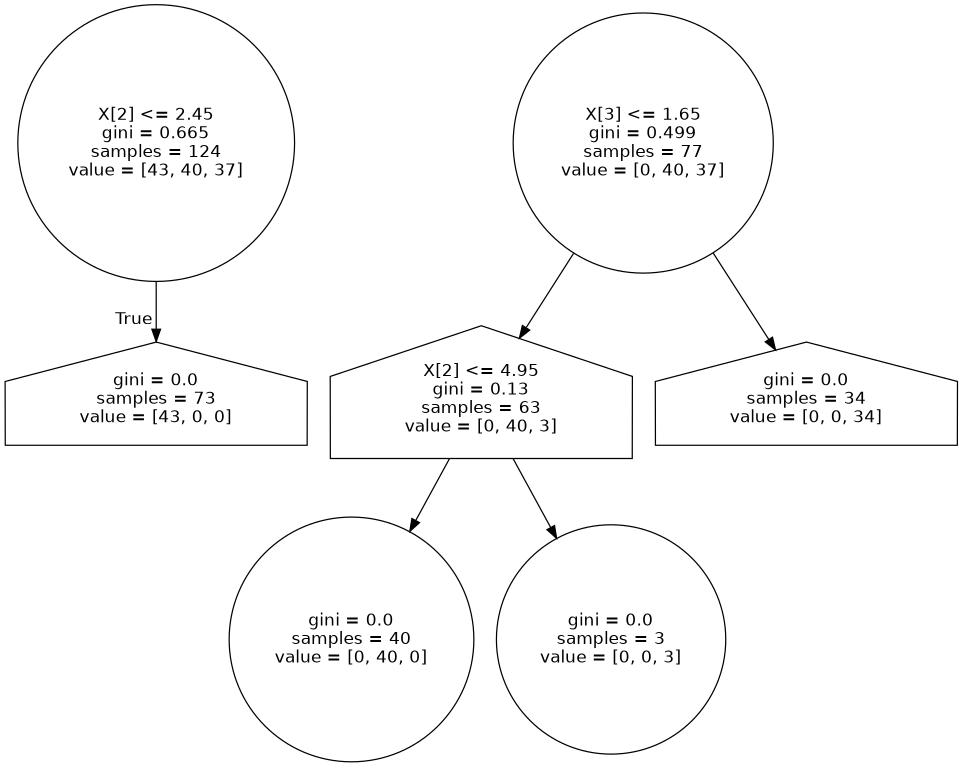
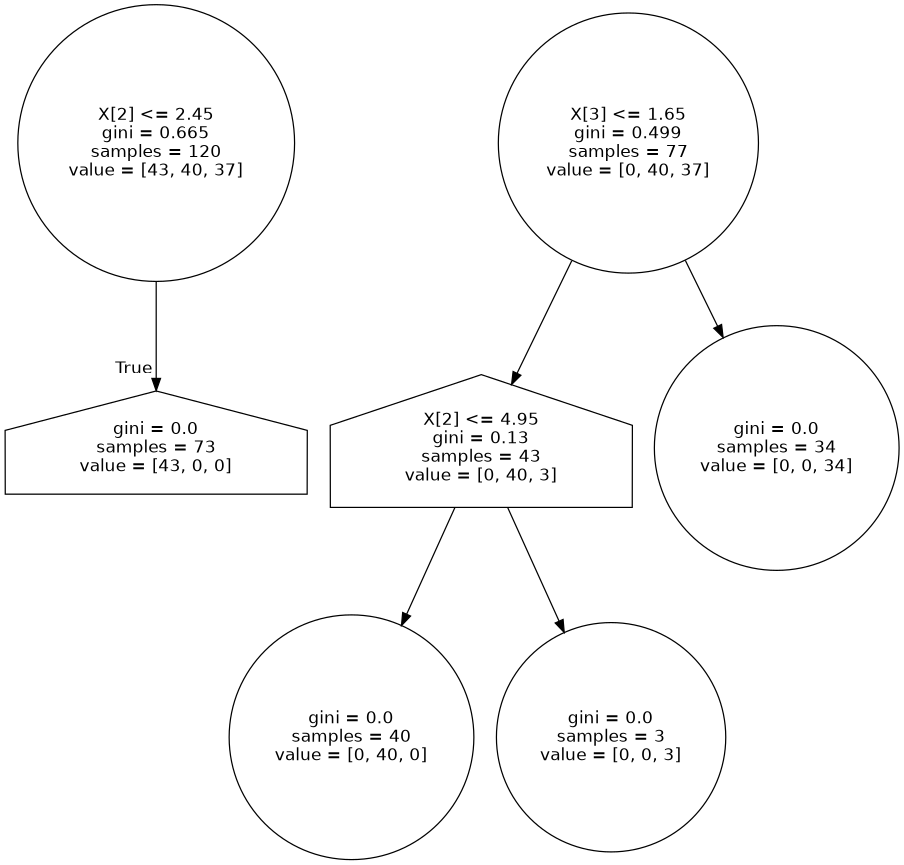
(156, 143) -> (156, 143)
(481, 399) -> (481, 448)
(806, 399) -> (777, 448)
